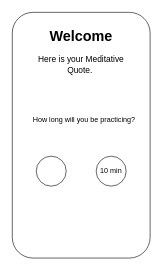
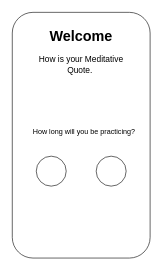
(81, 27) -> (81, 27)
(84, 120) -> (84, 132)
(111, 171) -> none
